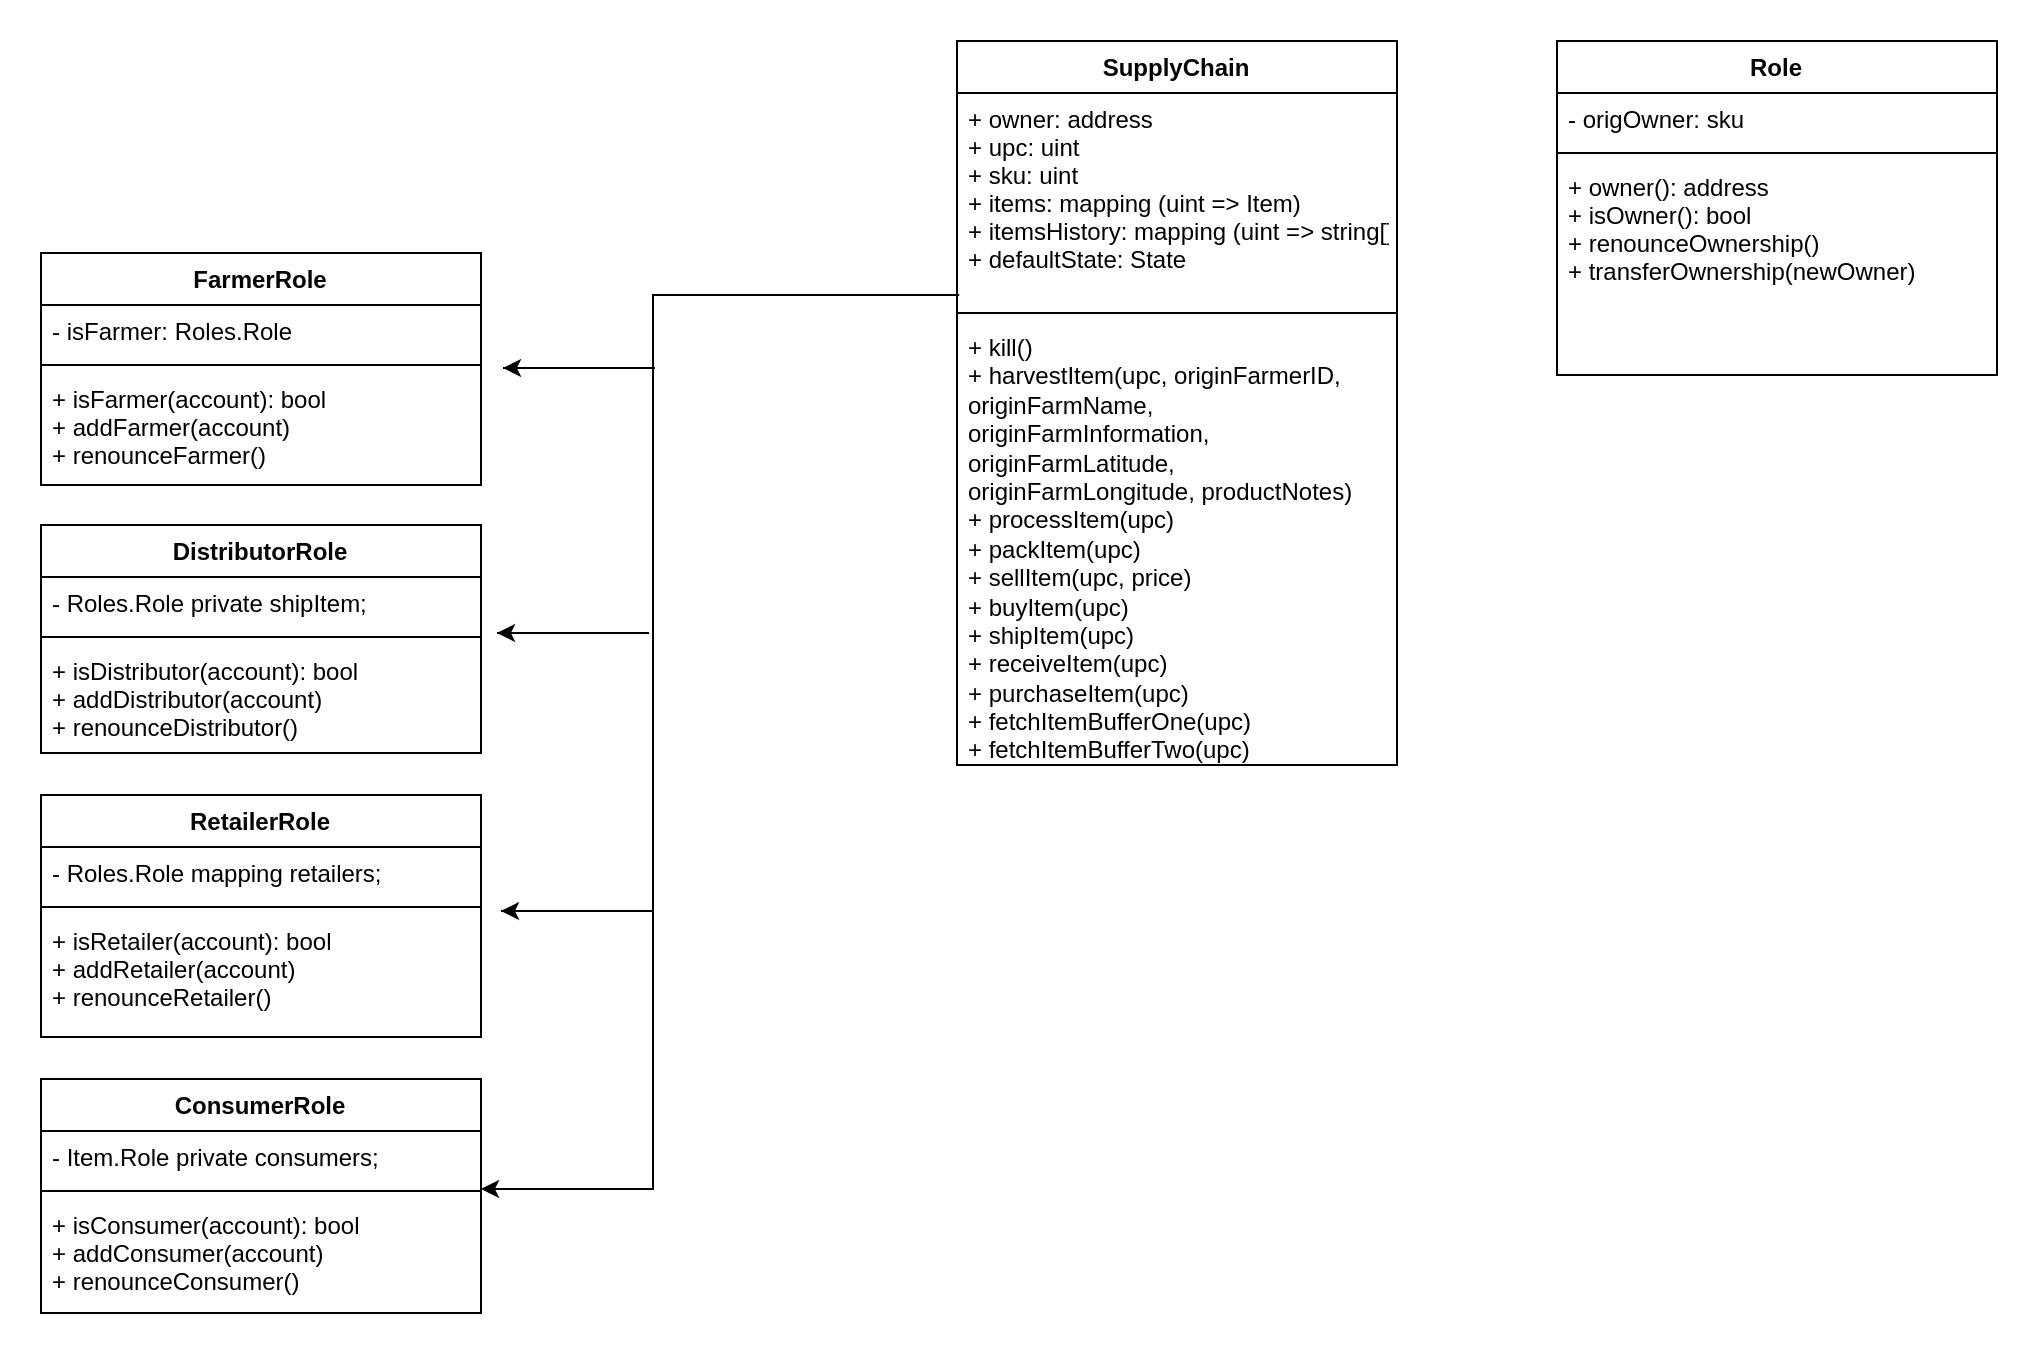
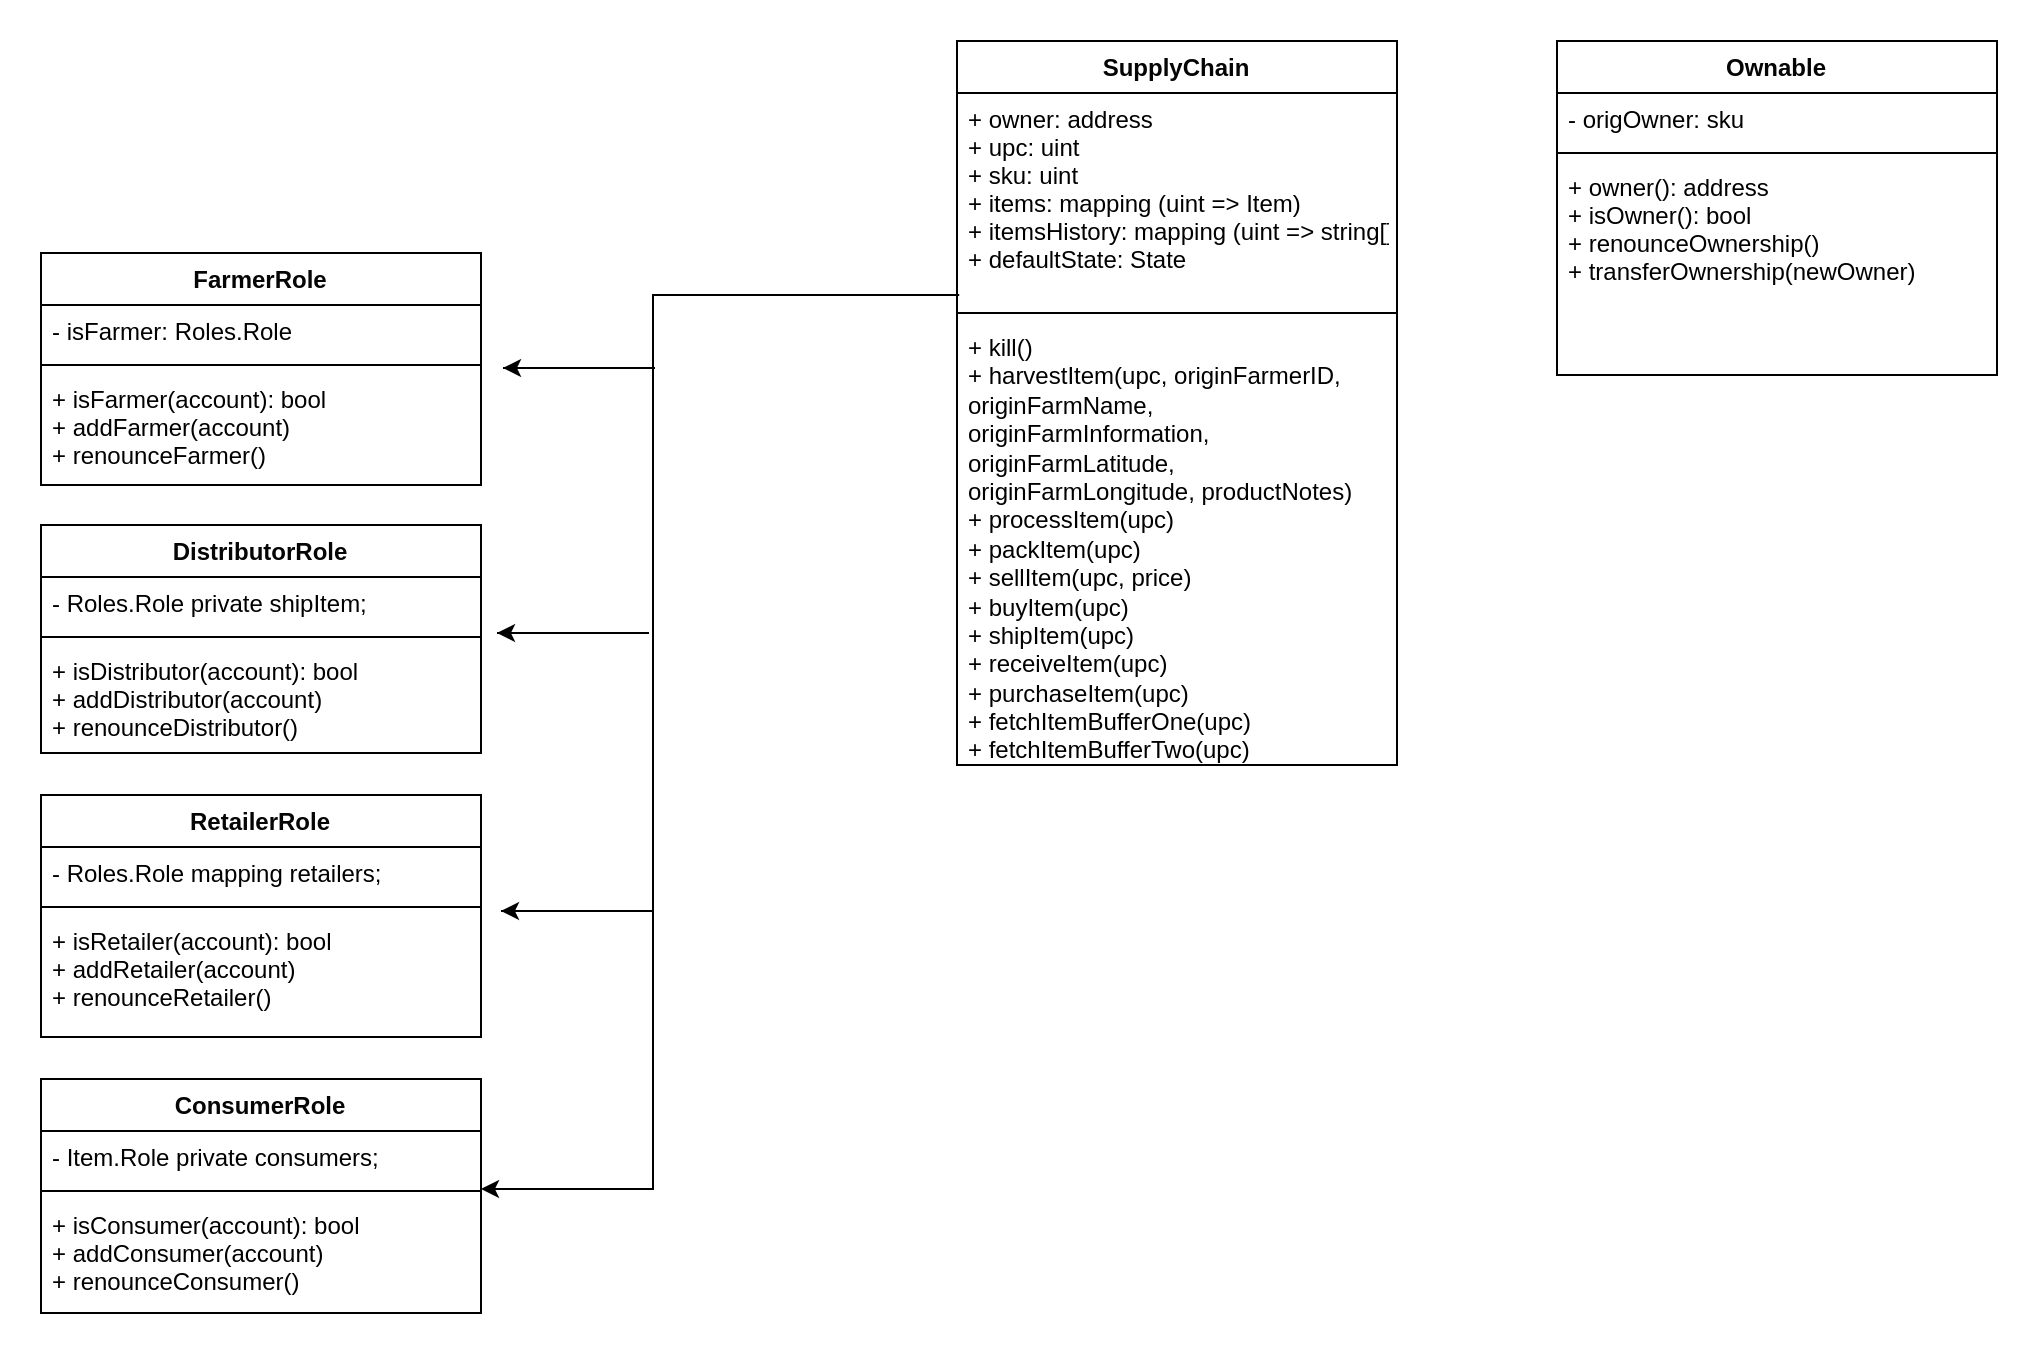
(1776, 68) -> (1776, 68)
